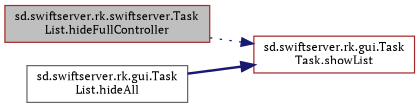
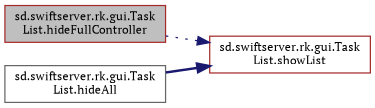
(107, 24) -> (85, 24)
(334, 55) -> (290, 55)
